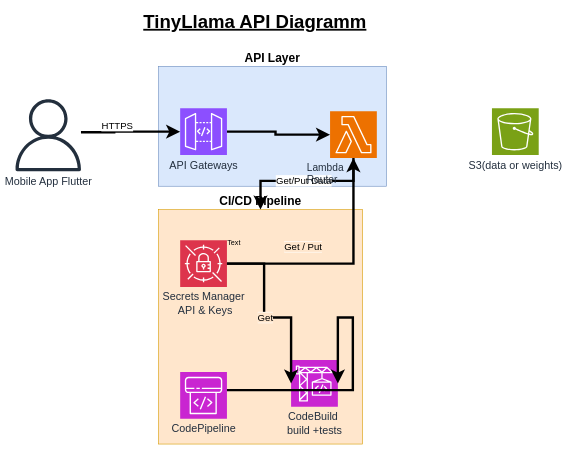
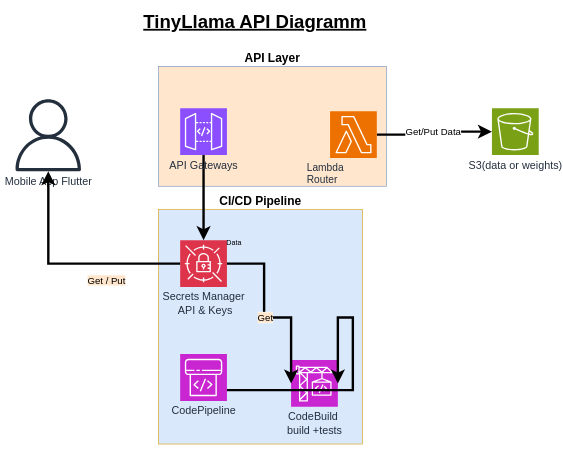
(273, 126) -> (273, 126)
(125, 132) -> none
(276, 132) -> (204, 192)
(297, 181) -> (432, 135)
(234, 243) -> (234, 243)
(352, 264) -> (74, 264)
(261, 327) -> (261, 327)
(204, 396) -> (204, 378)
